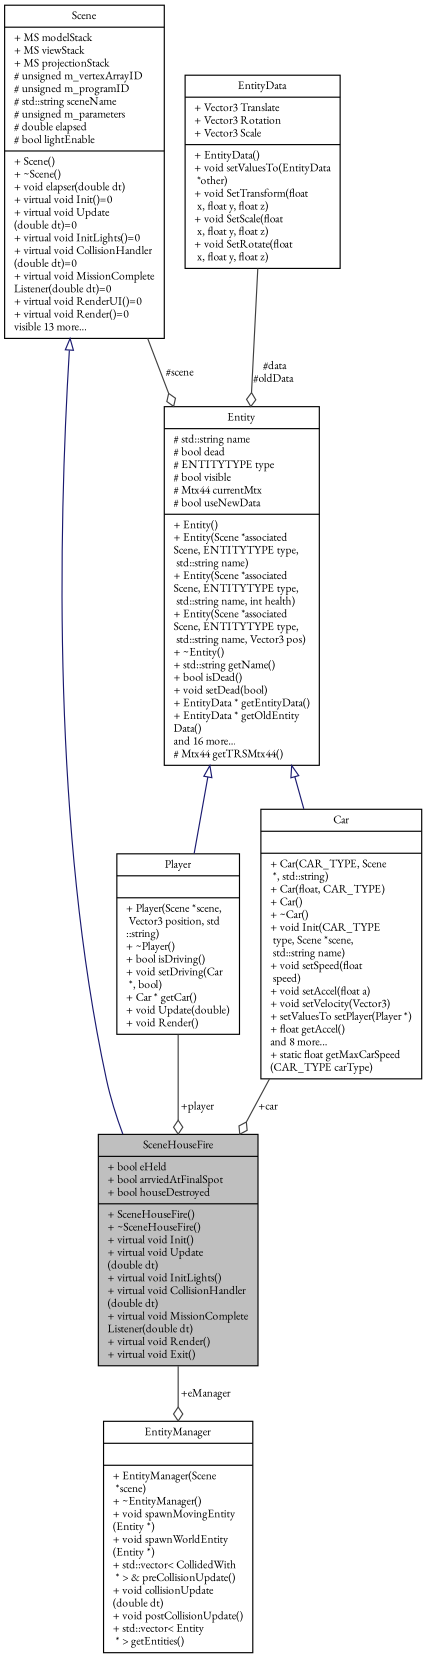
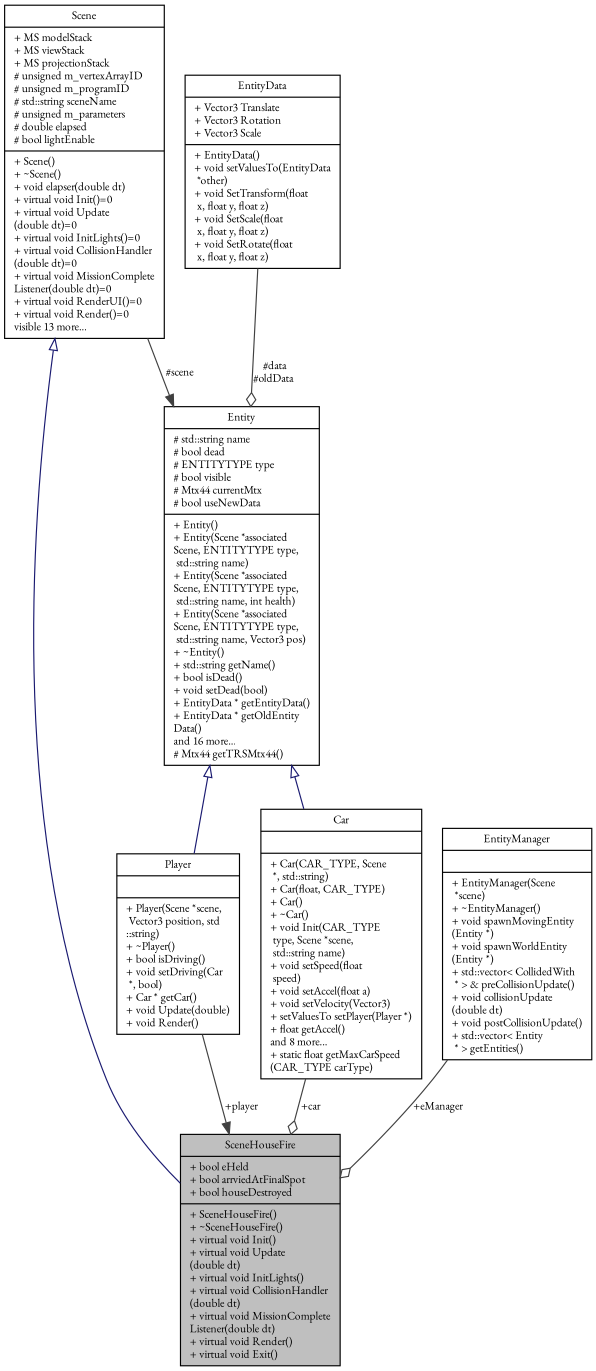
(158, 366) -> (159, 367)
(178, 1077) -> (214, 1079)
(178, 1387) -> (401, 1116)
